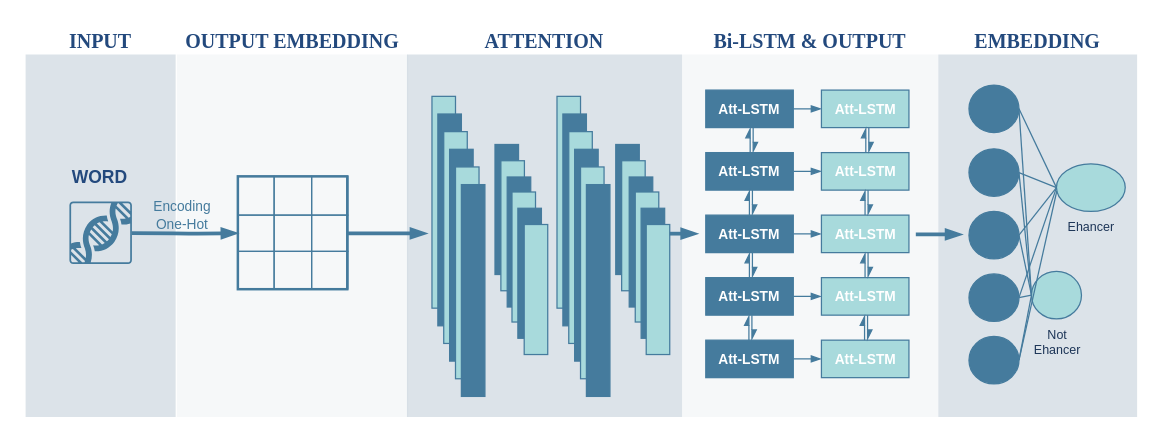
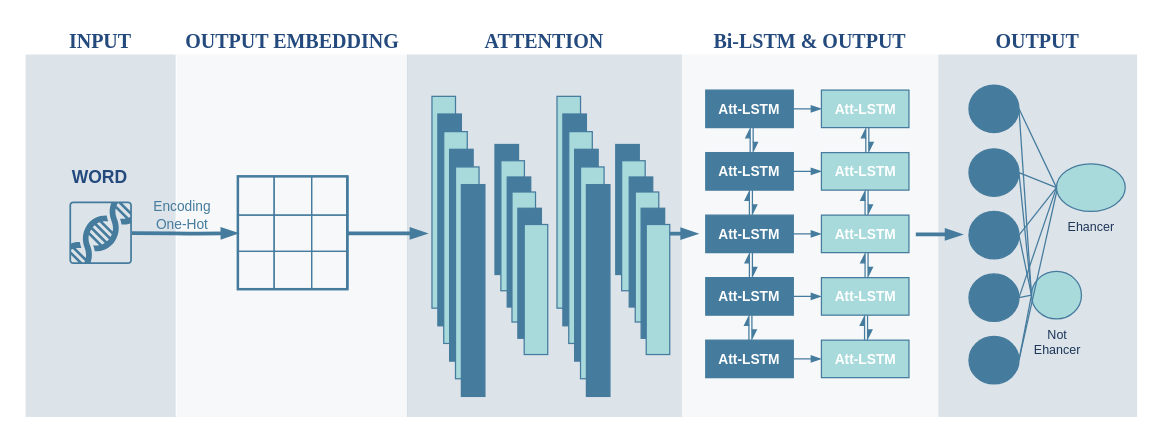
(1038, 41) -> (1038, 41)
